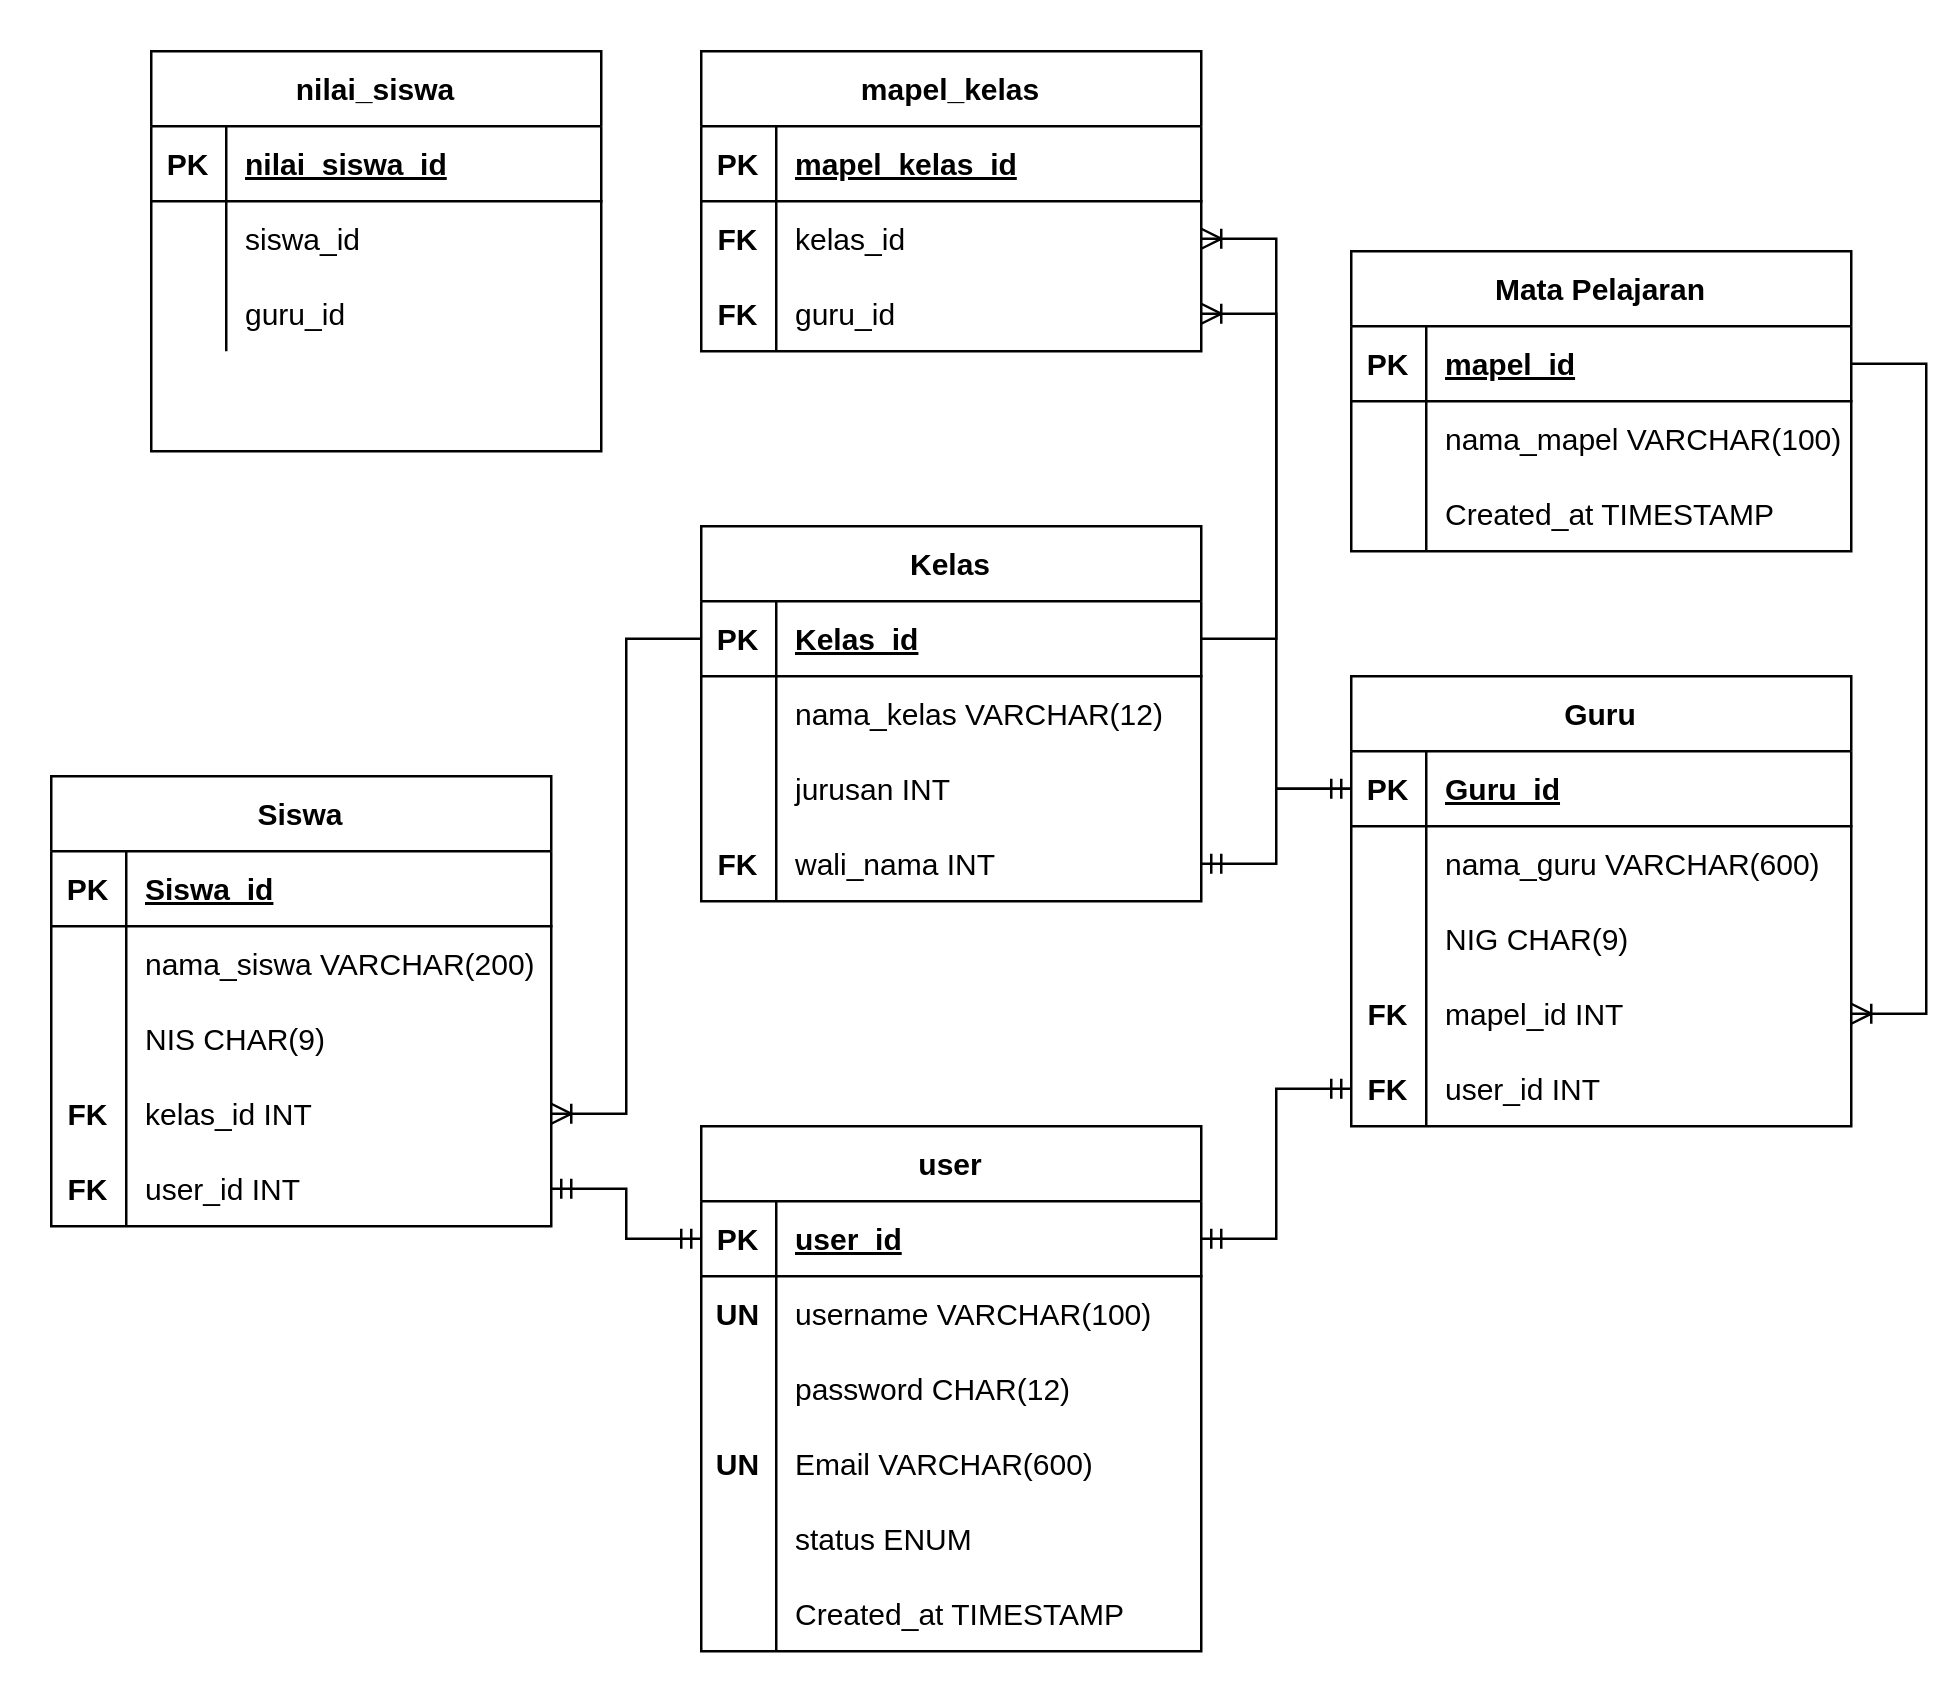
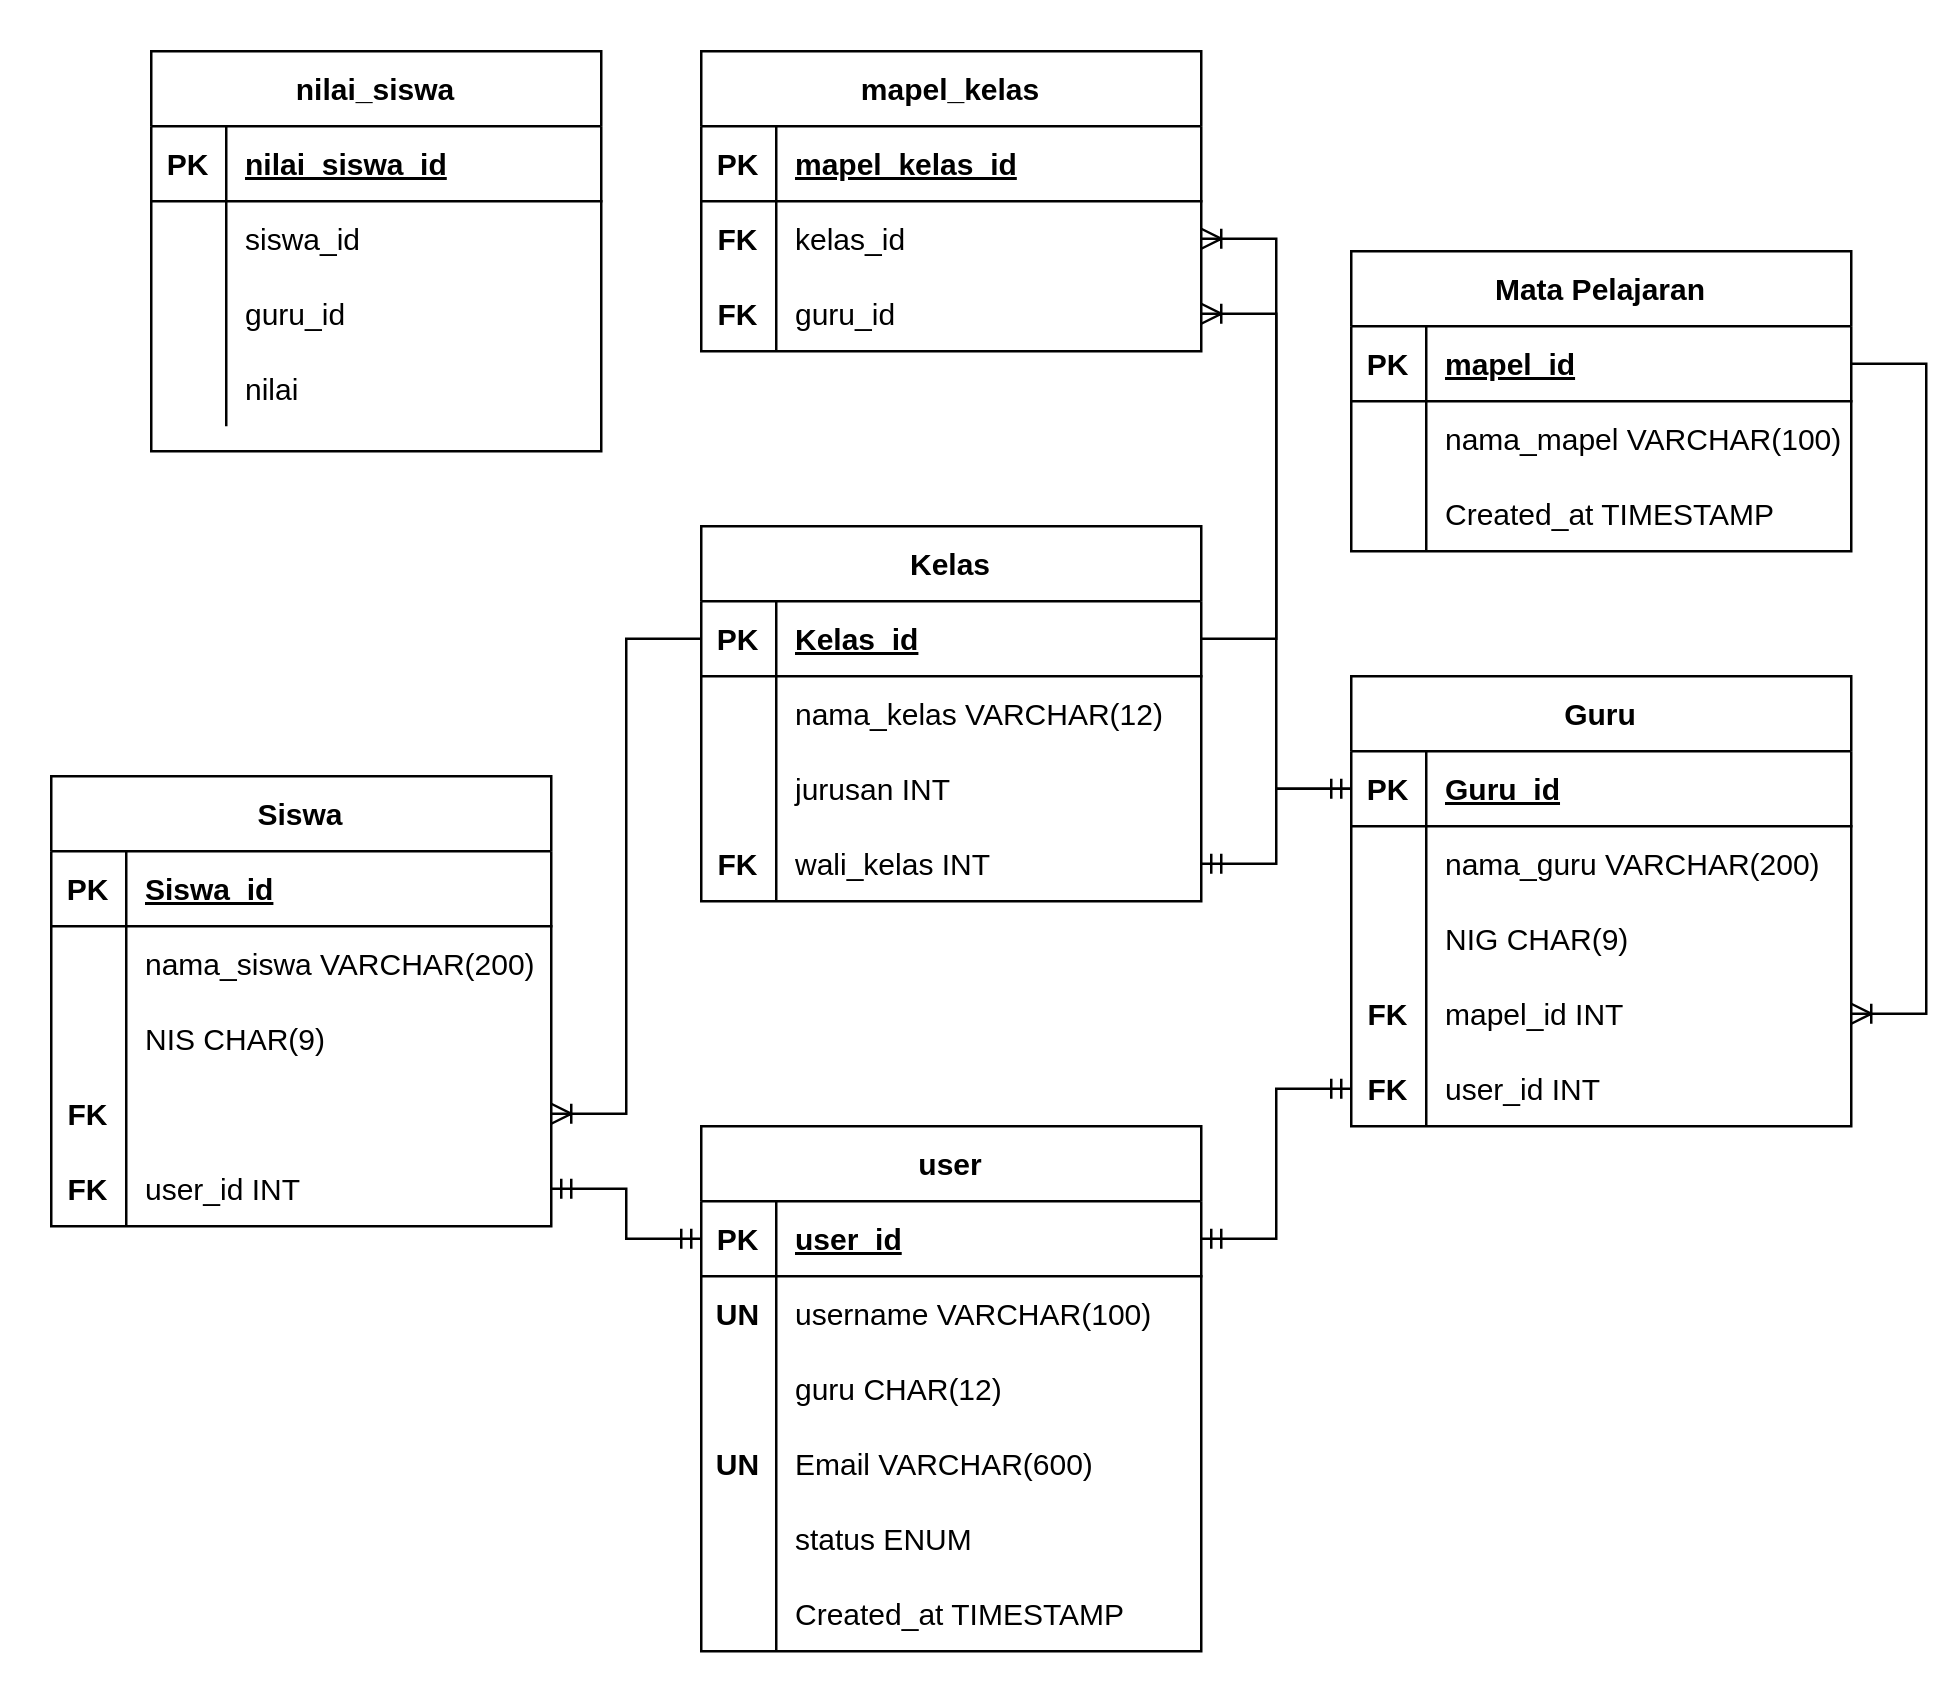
none -> (414, 389)
(893, 865) -> (897, 865)
(1626, 865) -> (1626, 865)
(339, 1114) -> none
(934, 1390) -> (900, 1390)
